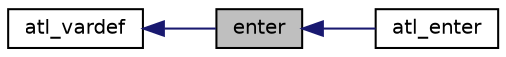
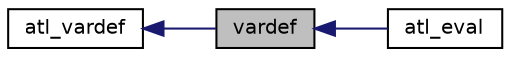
(259, 29) -> (265, 29)
(437, 29) -> (445, 29)
